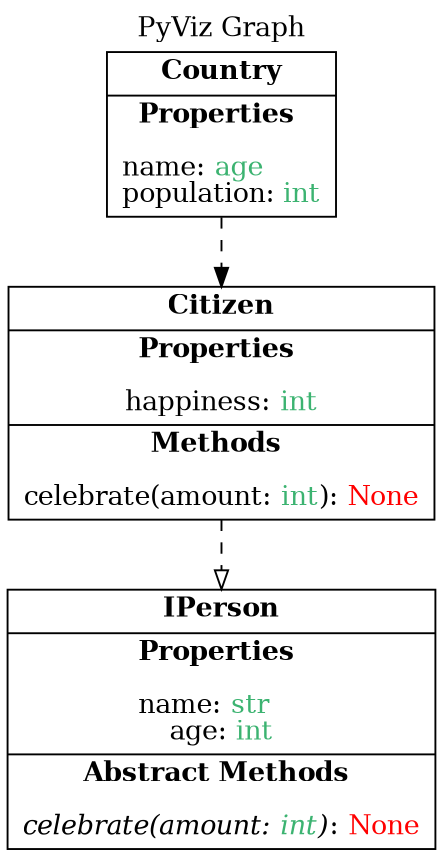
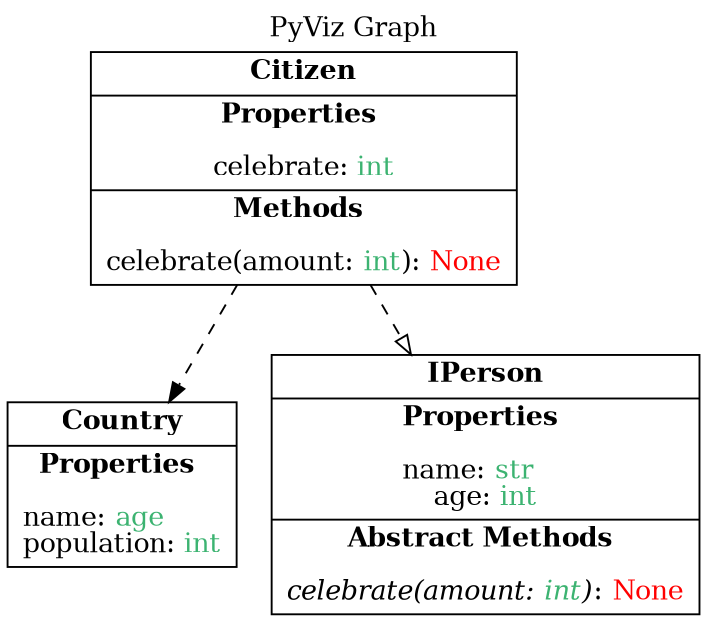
(221, 242) -> (208, 335)
(203, 402) -> (285, 168)
